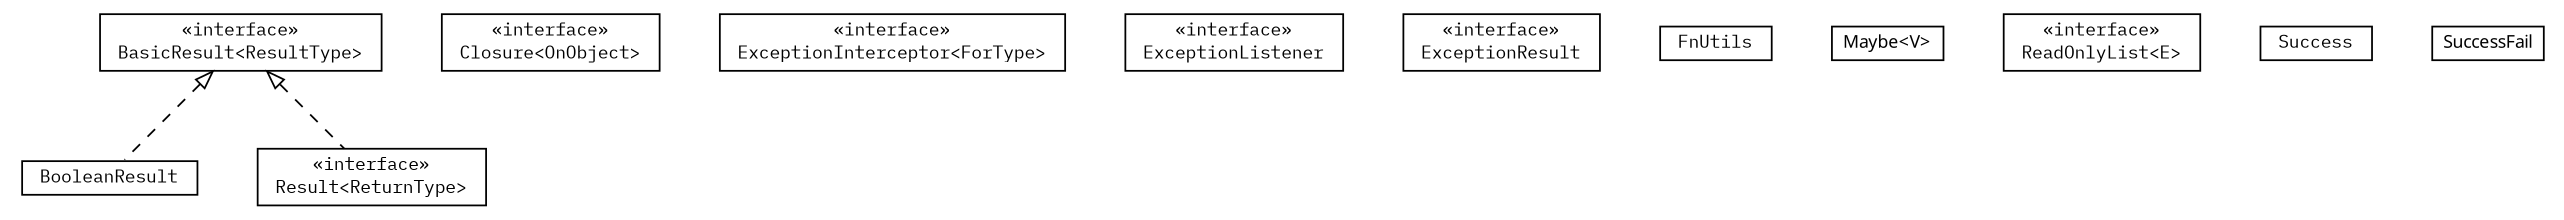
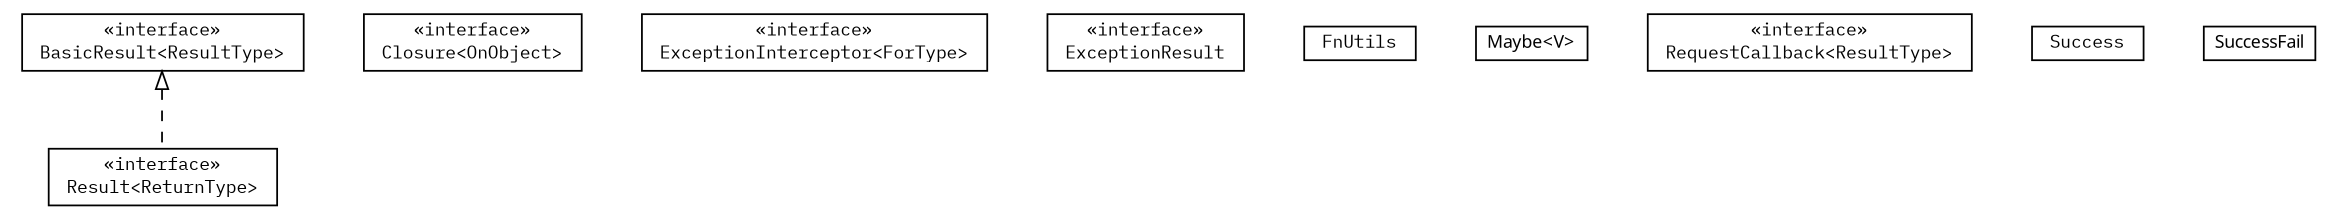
(1233, 42) -> none
none -> (1809, 42)
(2101, 42) -> none
(109, 177) -> none
